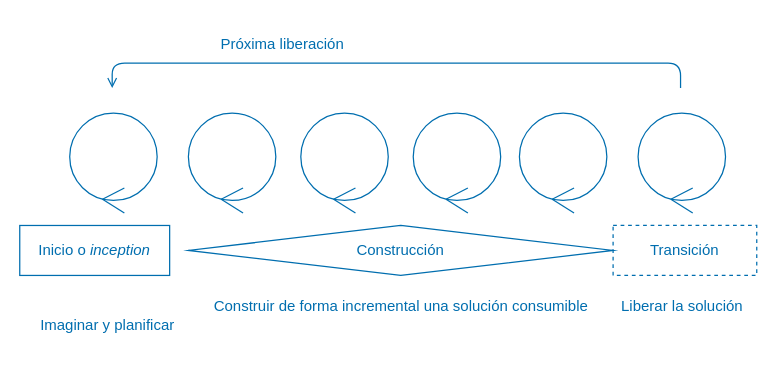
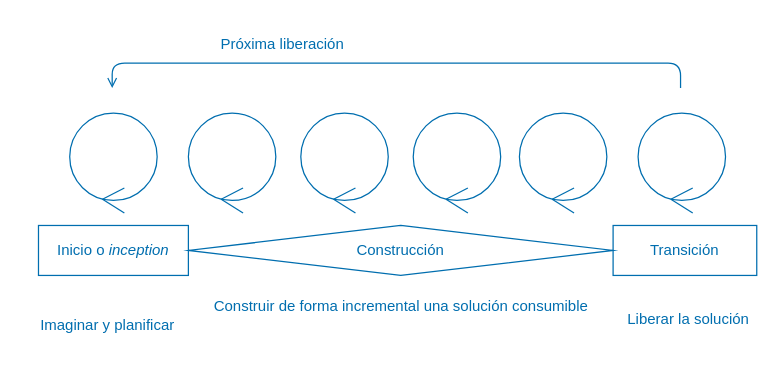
(94, 251) -> (113, 251)
(685, 251) -> (685, 251)
(682, 307) -> (688, 319)
